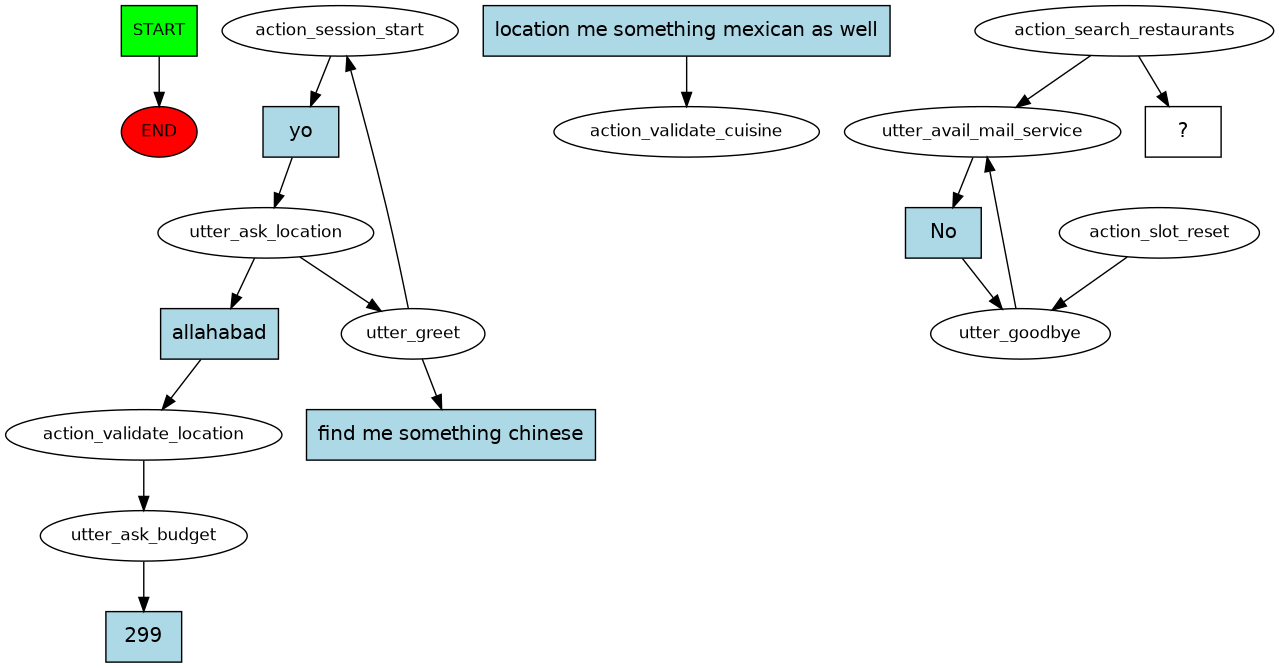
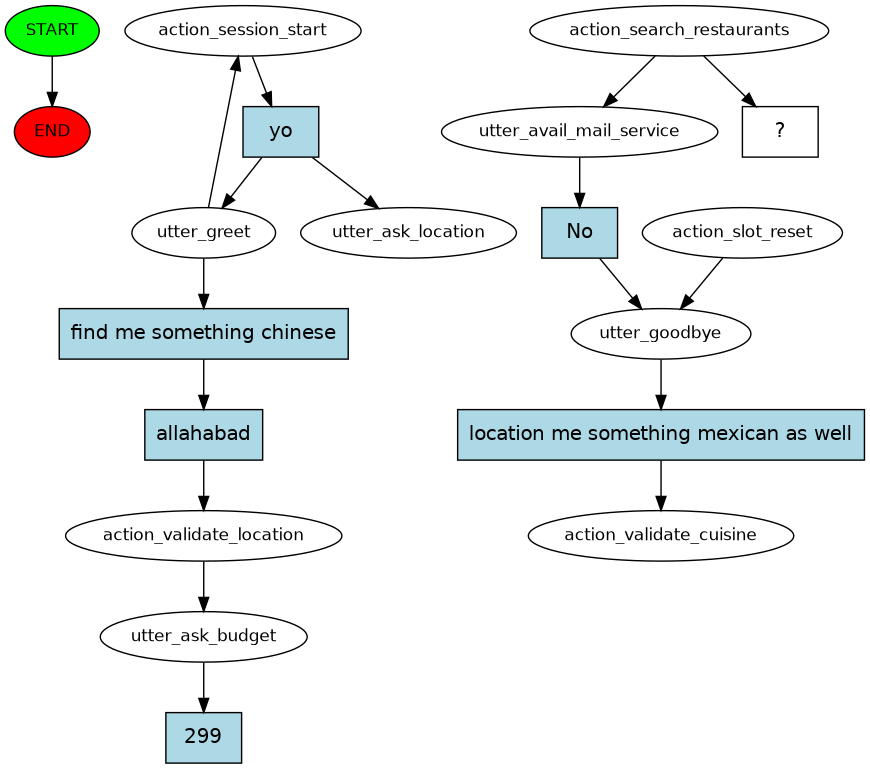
(159, 31) -> (52, 31)
(1003, 240) -> (661, 377)
(246, 277) -> (204, 377)
(335, 280) -> (246, 177)
